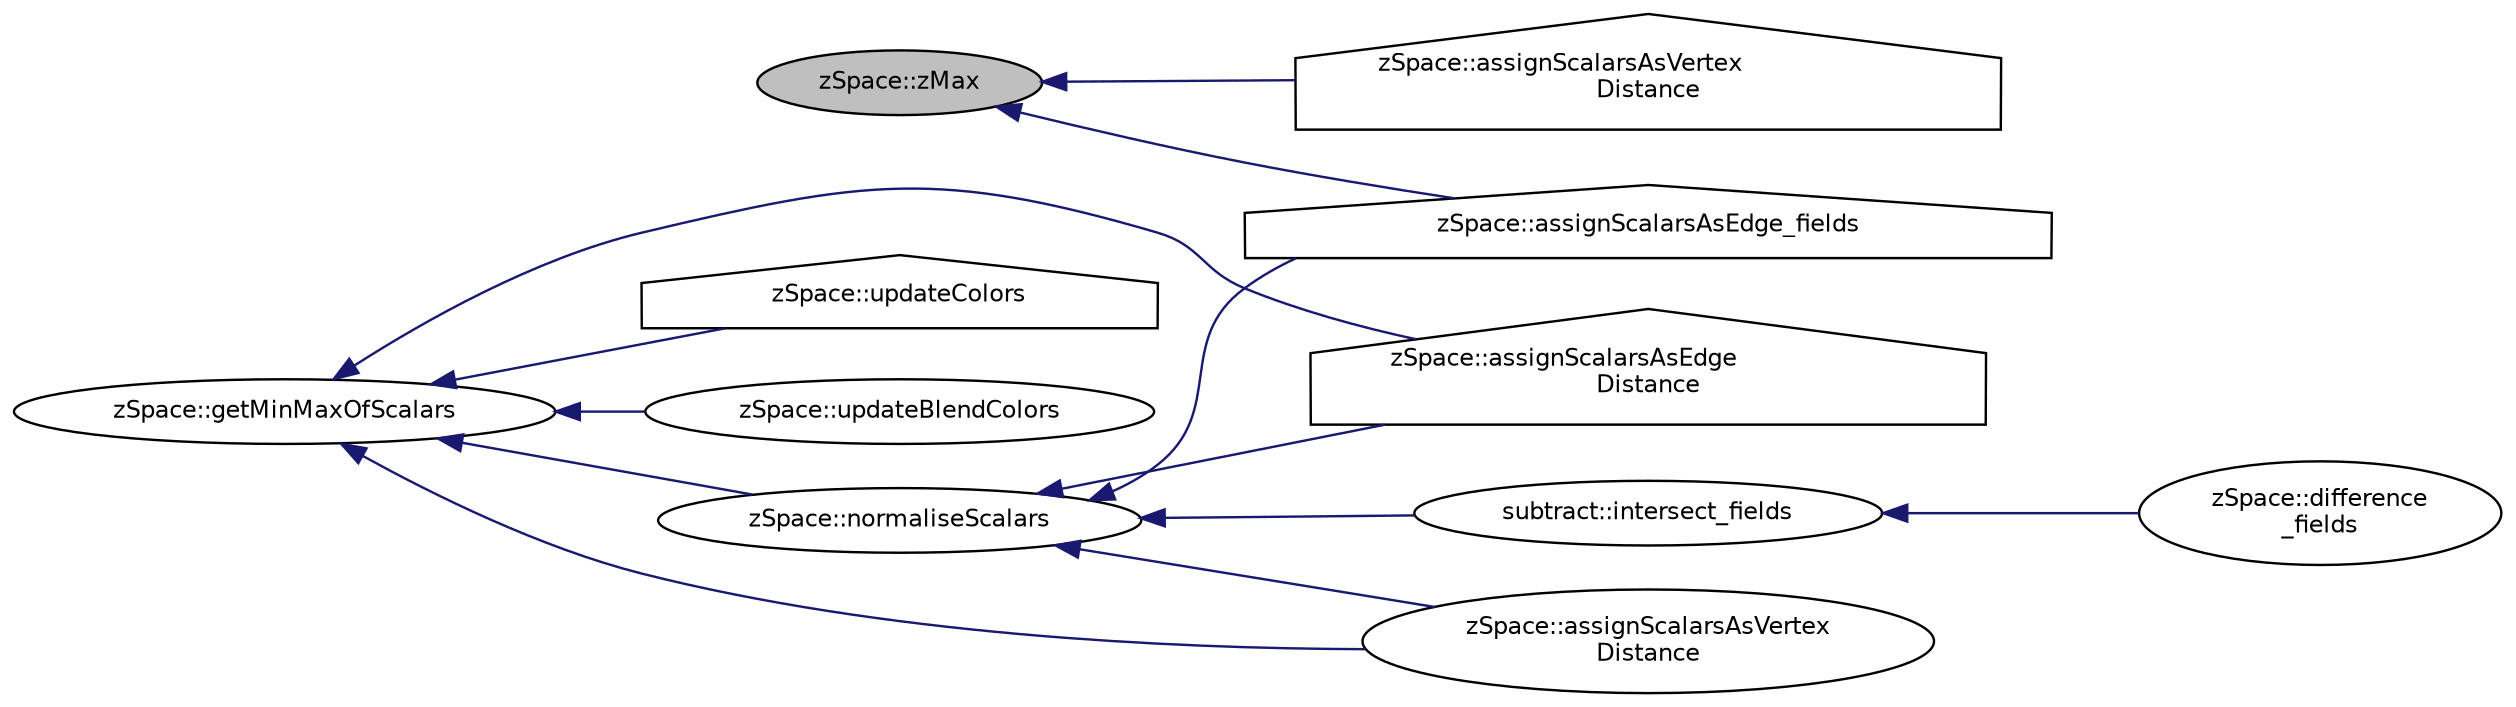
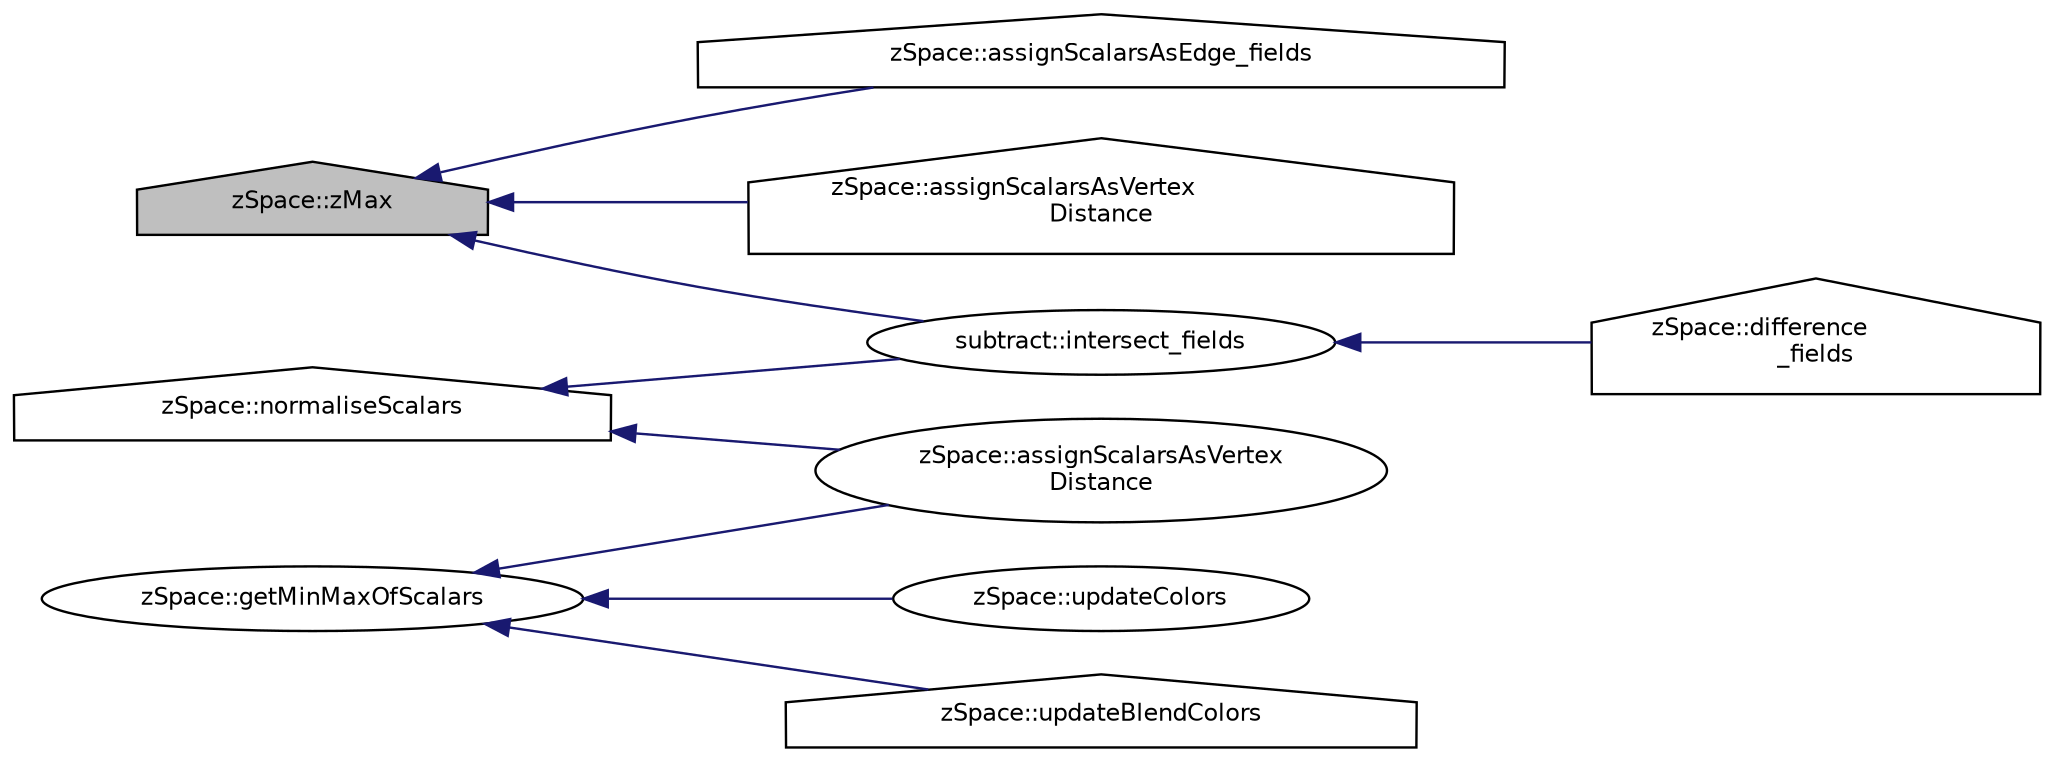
(900, 83) -> (313, 202)
none -> (698, 287)
(900, 296) -> (1101, 599)
(1201, 373) -> none
(1648, 373) -> none
(900, 412) -> (1101, 715)
(607, 469) -> none
(2320, 513) -> (1816, 342)
(900, 520) -> (313, 408)
